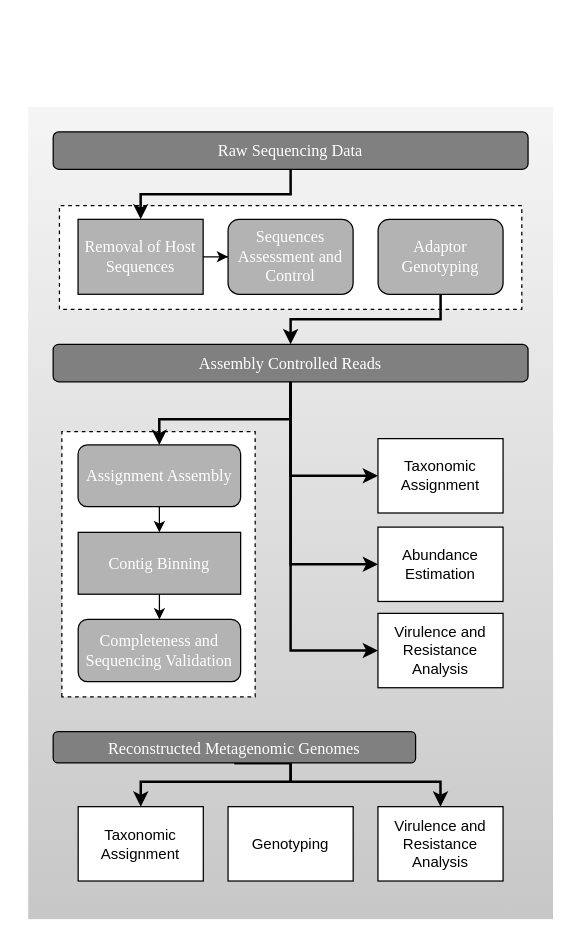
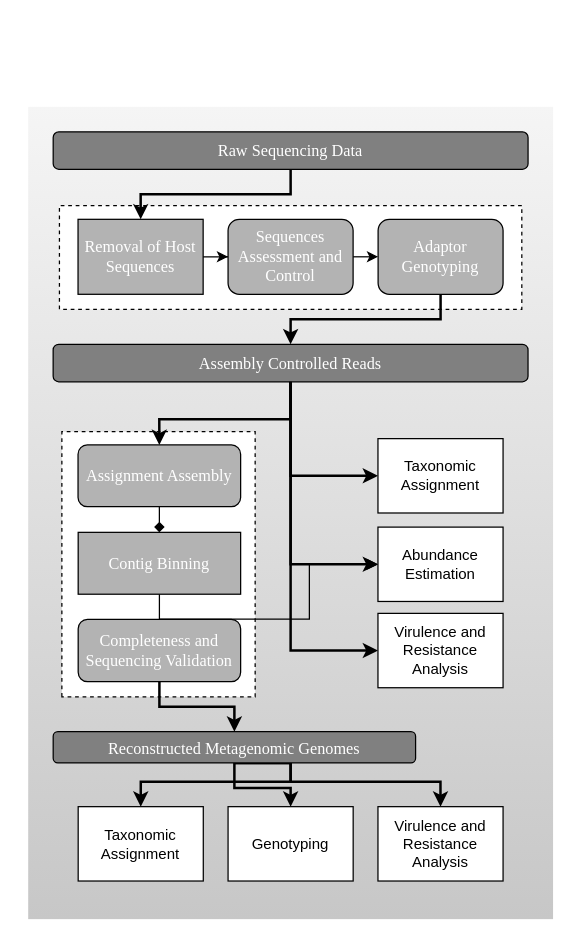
none -> (361, 257)
(159, 522) -> (159, 521)
(159, 610) -> (295, 619)
none -> (191, 707)
none -> (255, 788)
